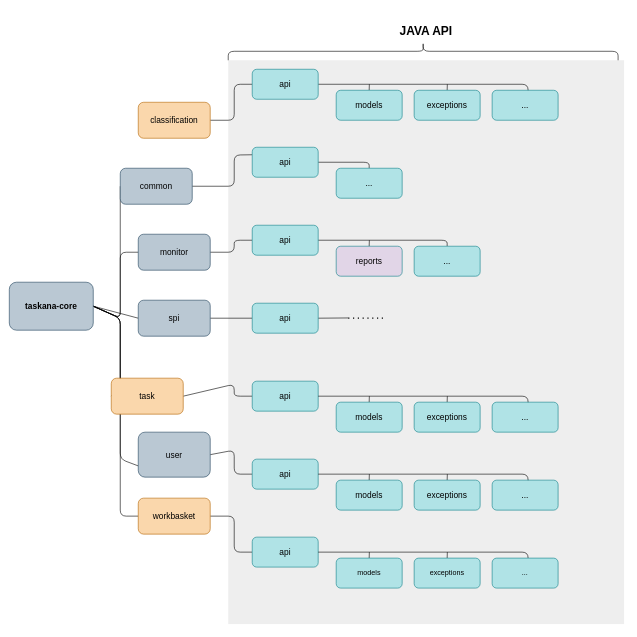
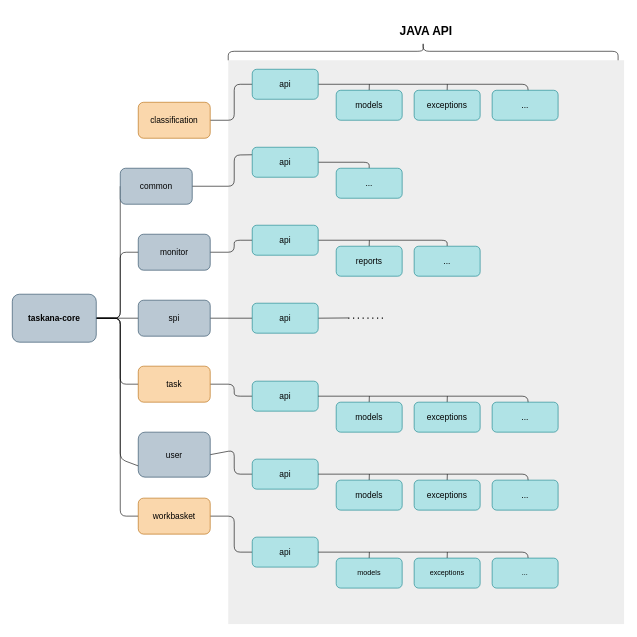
(369, 261) -> (369, 261)
(51, 306) -> (54, 318)
(147, 396) -> (174, 384)
